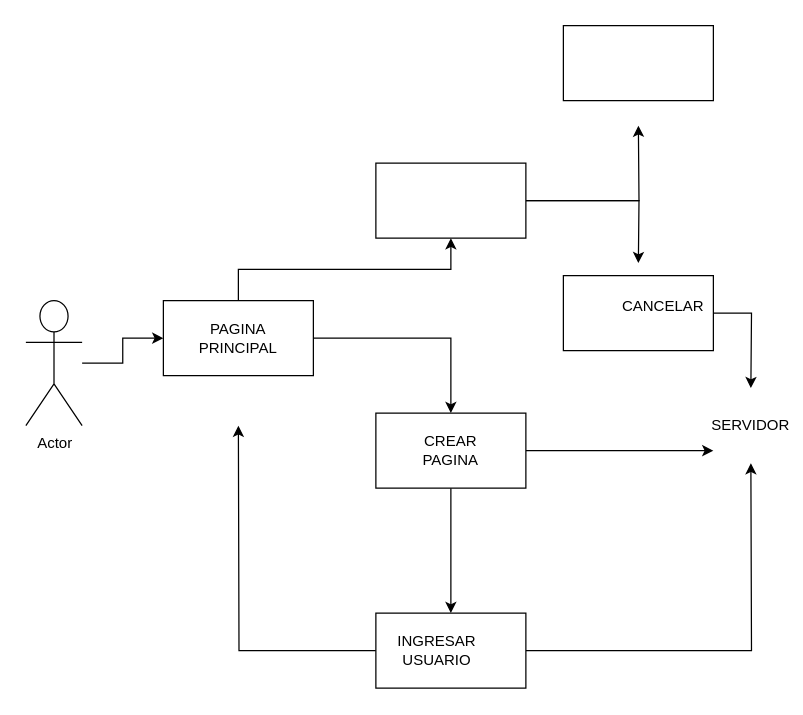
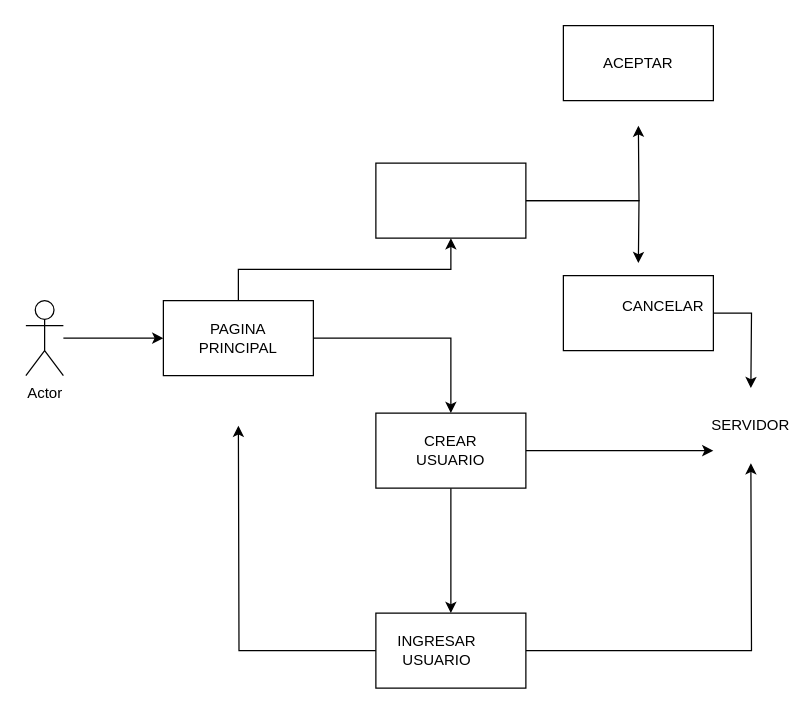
none -> (638, 63)
(54, 363) -> (44, 338)
(451, 451) -> (451, 451)
